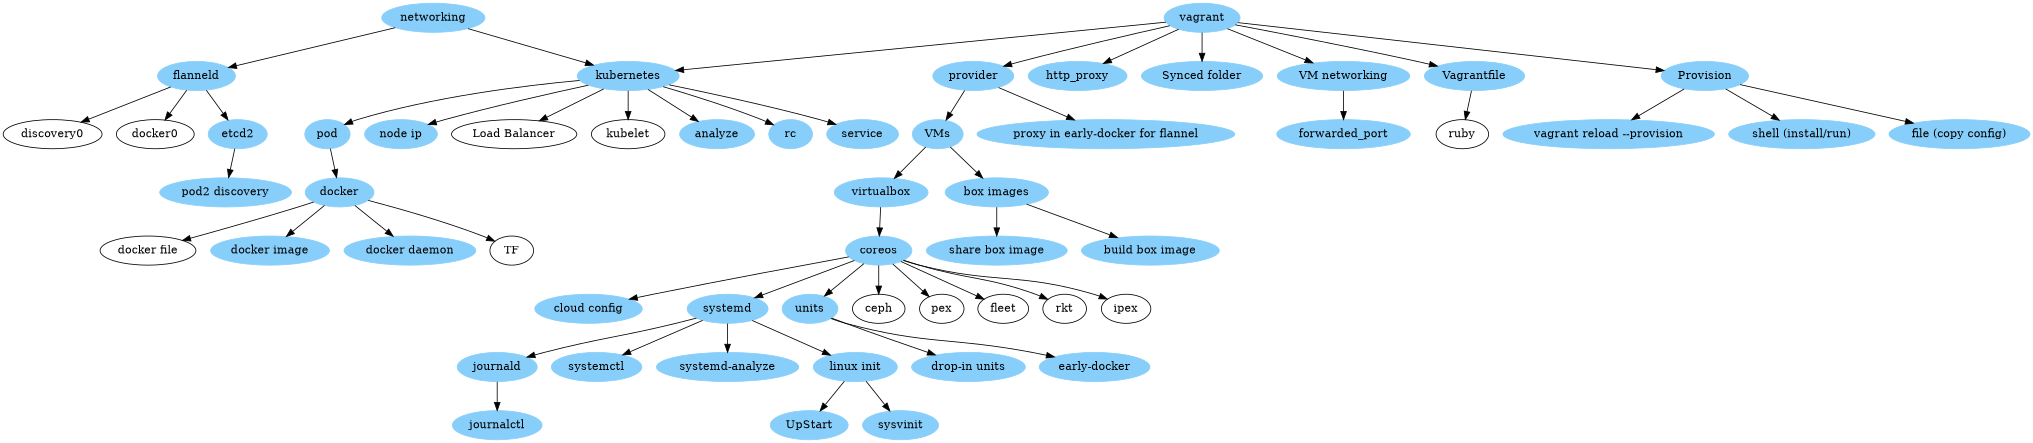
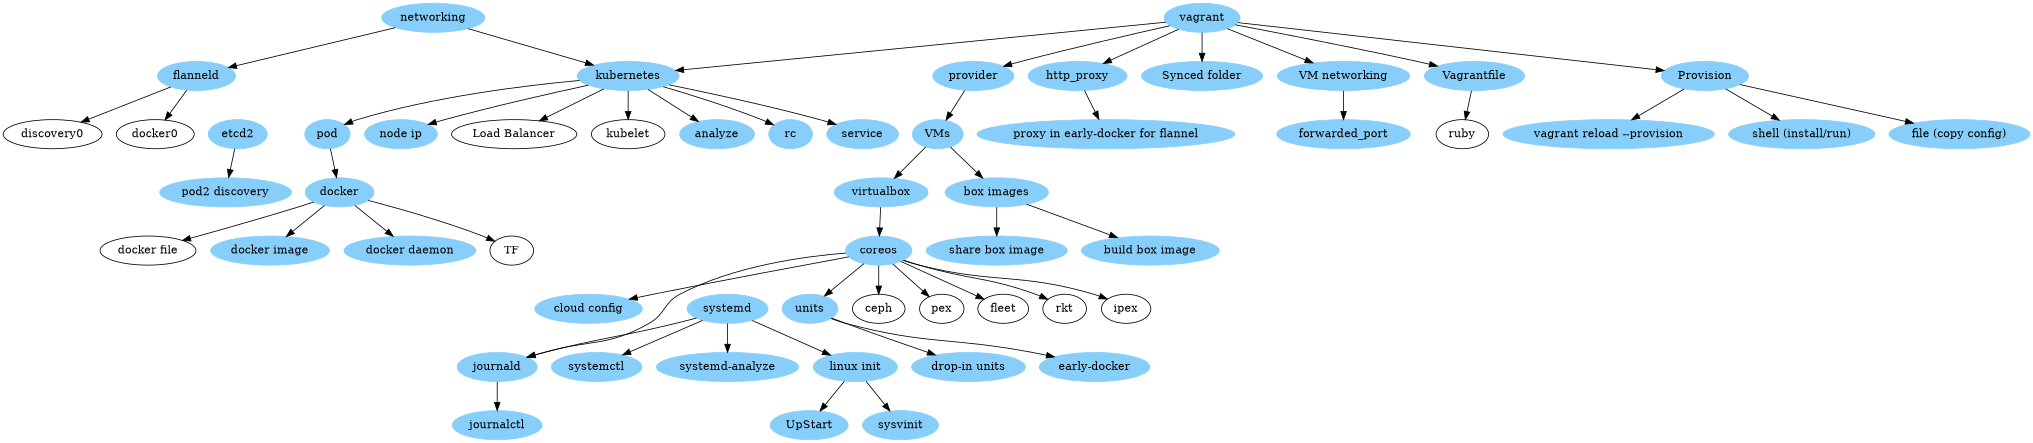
(215, 102) -> none
(1033, 102) -> (1090, 101)
(808, 278) -> (677, 296)
